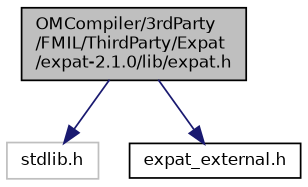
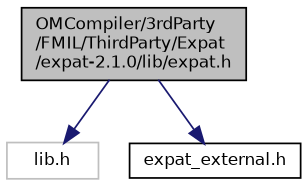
(53, 161) -> (53, 161)
